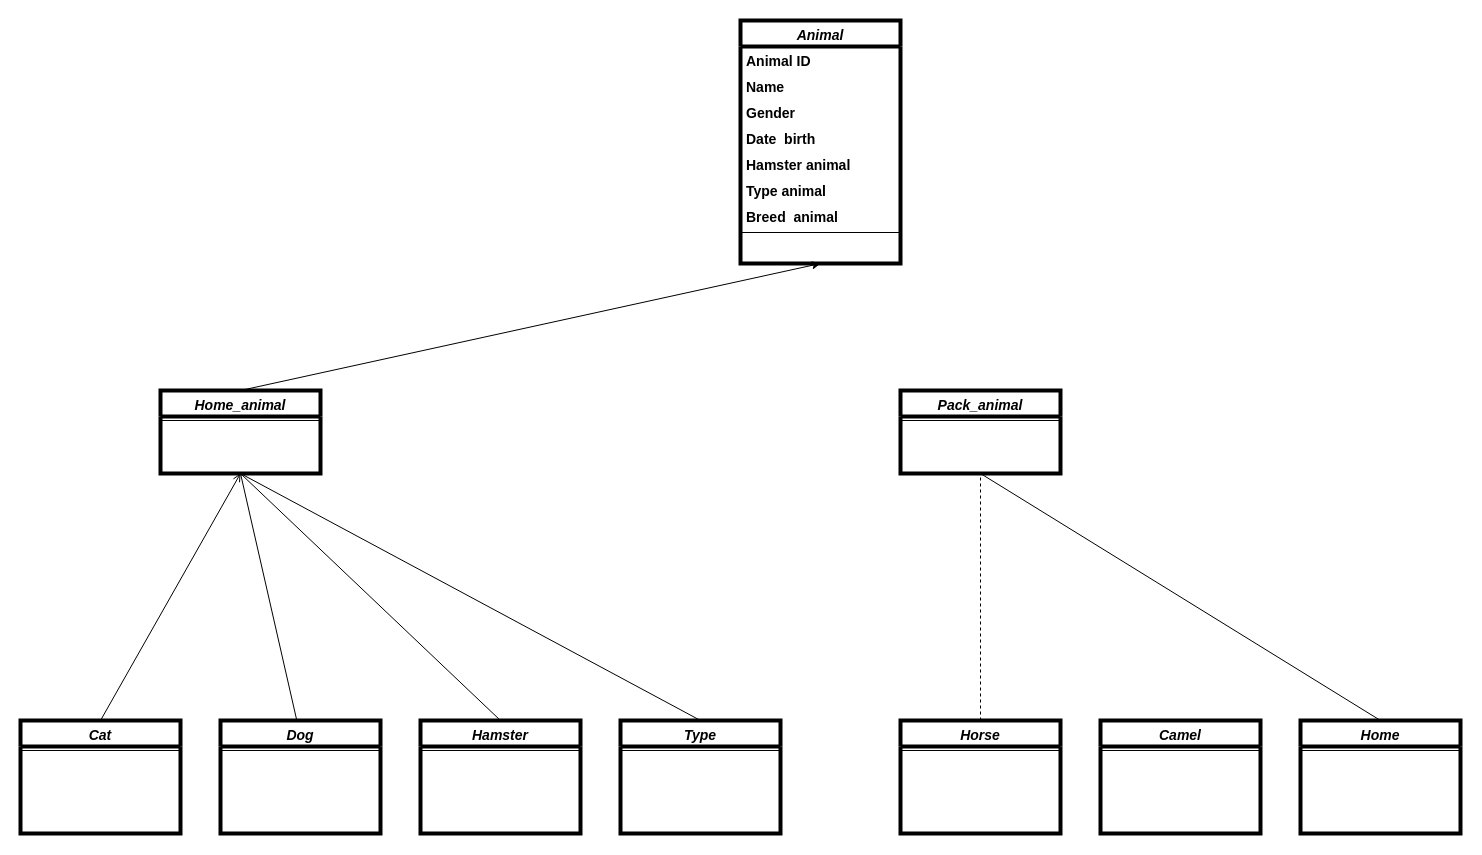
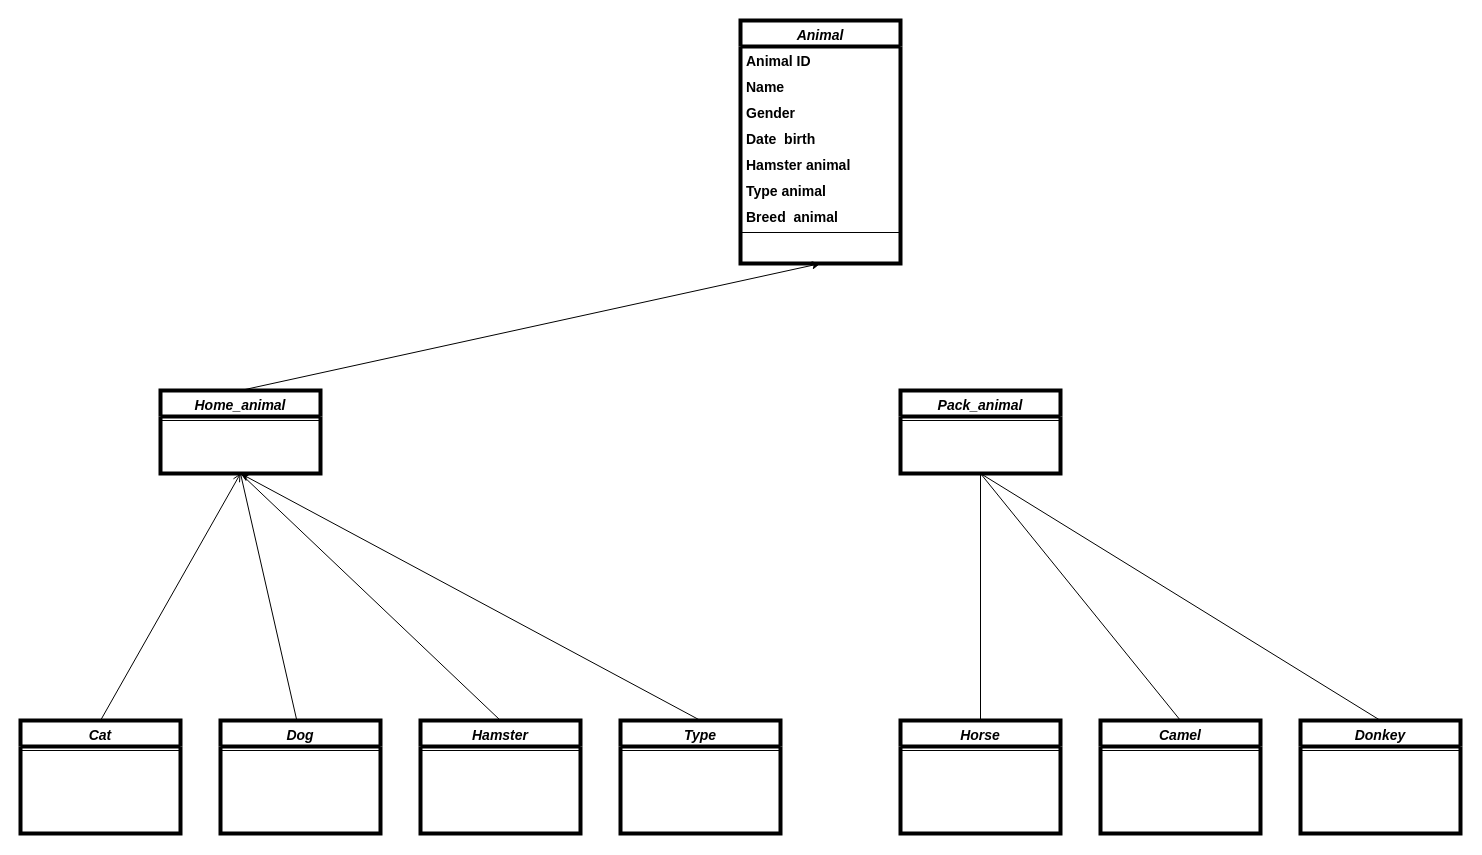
(247, 477) -> (248, 477)
(981, 598) -> (981, 598)
none -> (1081, 598)
(1380, 735) -> (1380, 735)
